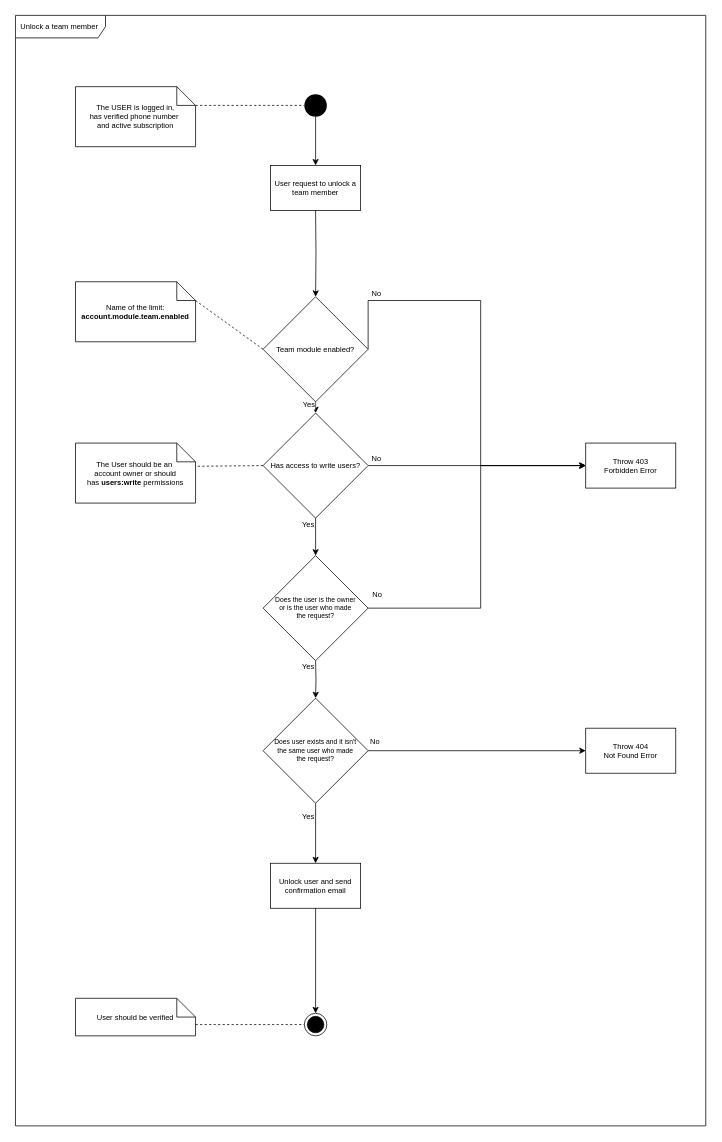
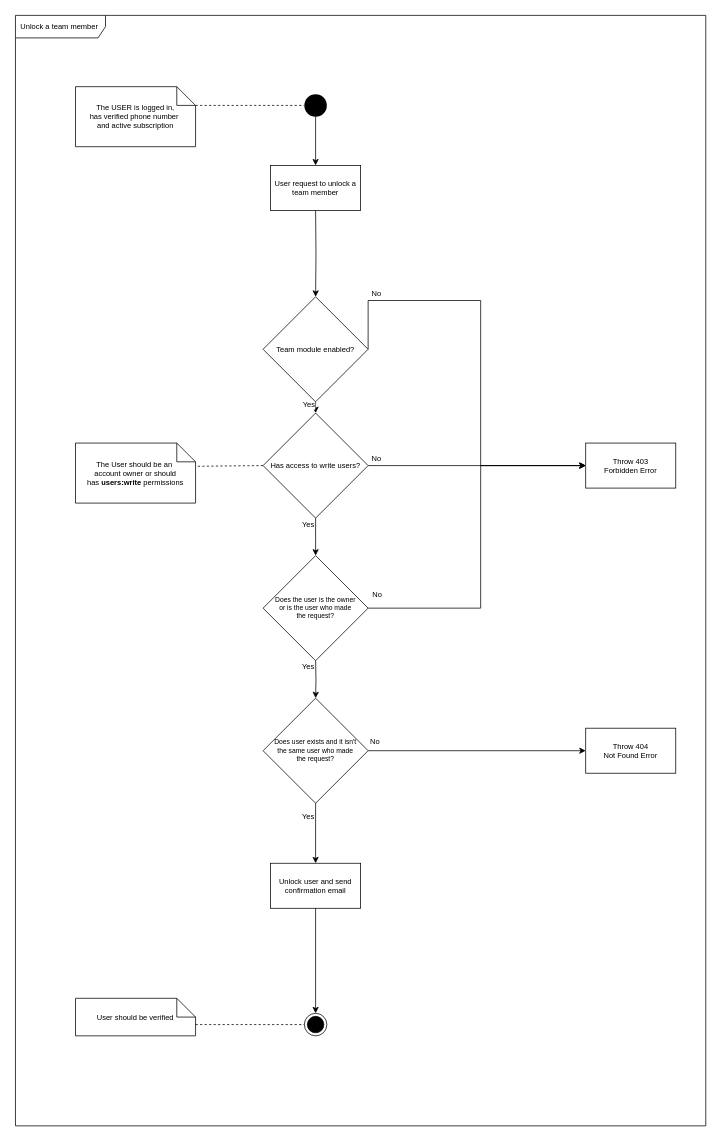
(135, 312) -> none
(230, 325) -> none
